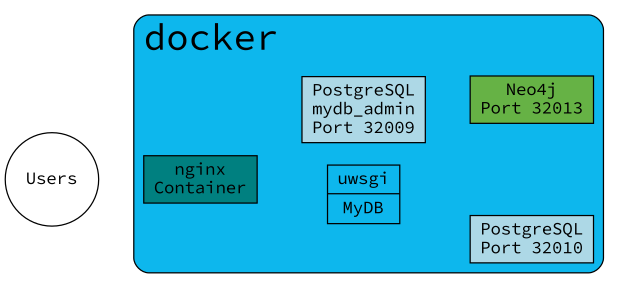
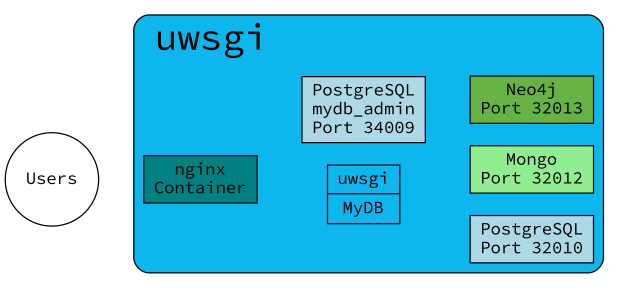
(212, 40) -> (212, 40)
(364, 110) -> (364, 110)
none -> (532, 169)
